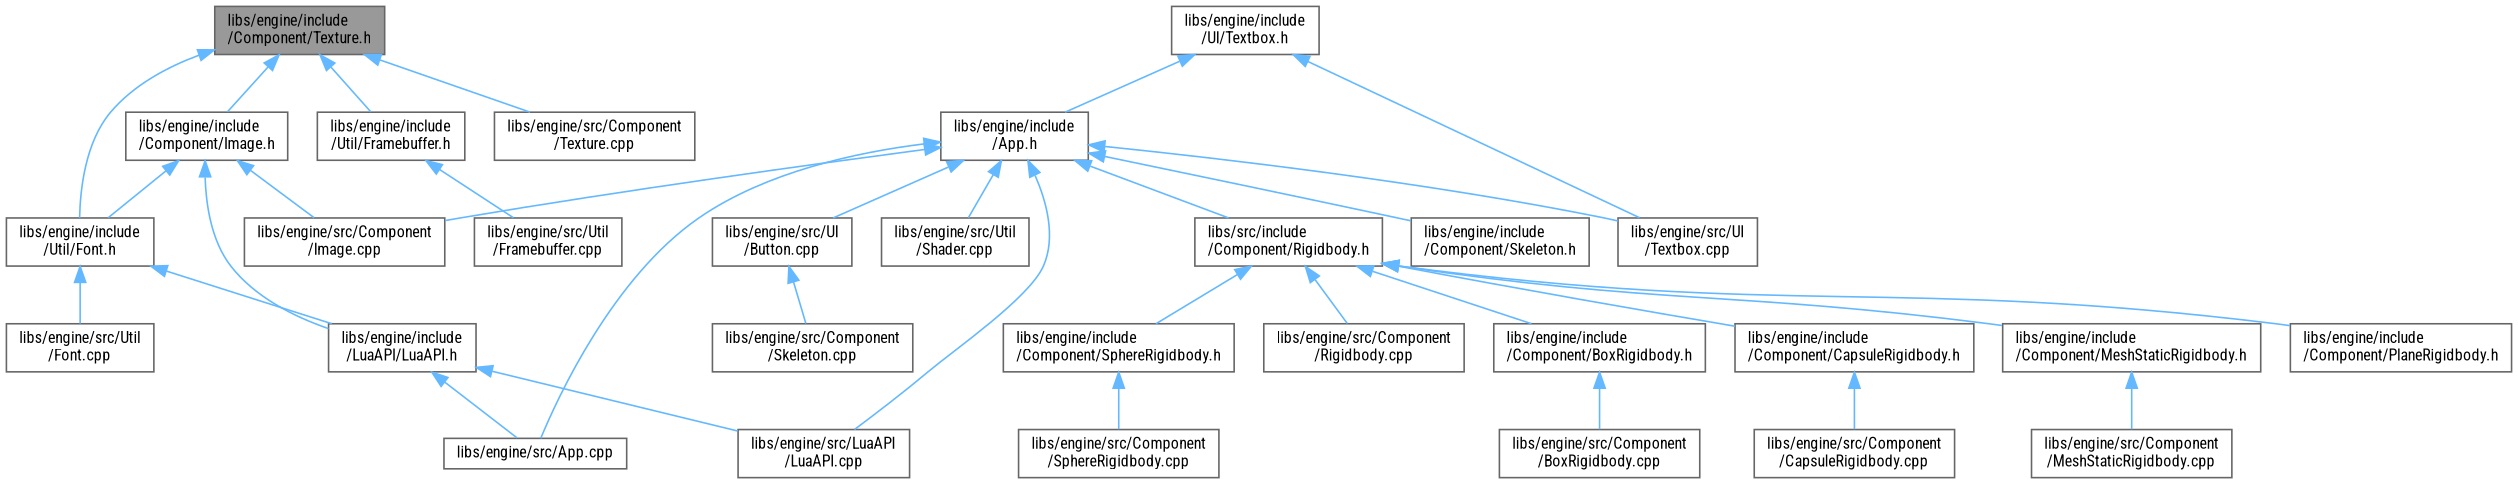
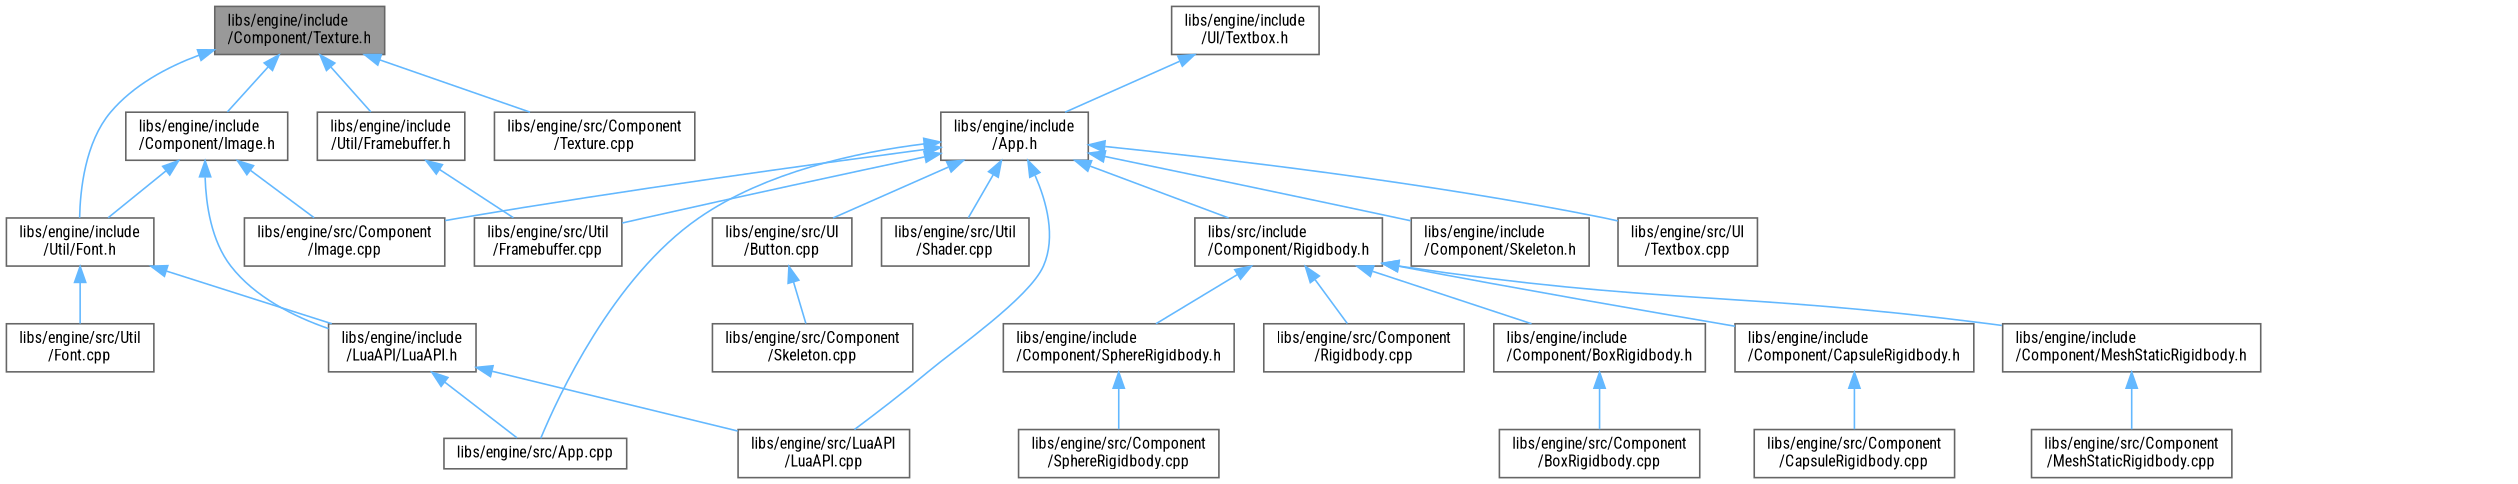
(1474, 140) -> none
none -> (781, 188)
(2401, 348) -> none
